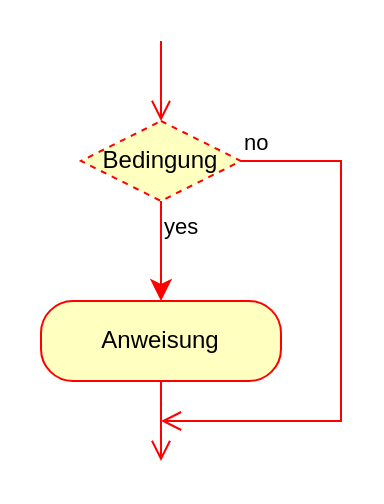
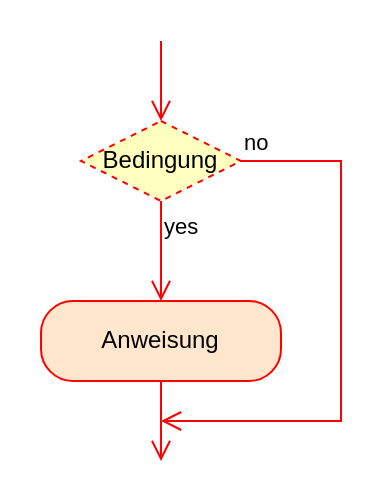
(161, 283) -> (161, 287)
(161, 341) -> (161, 341)
